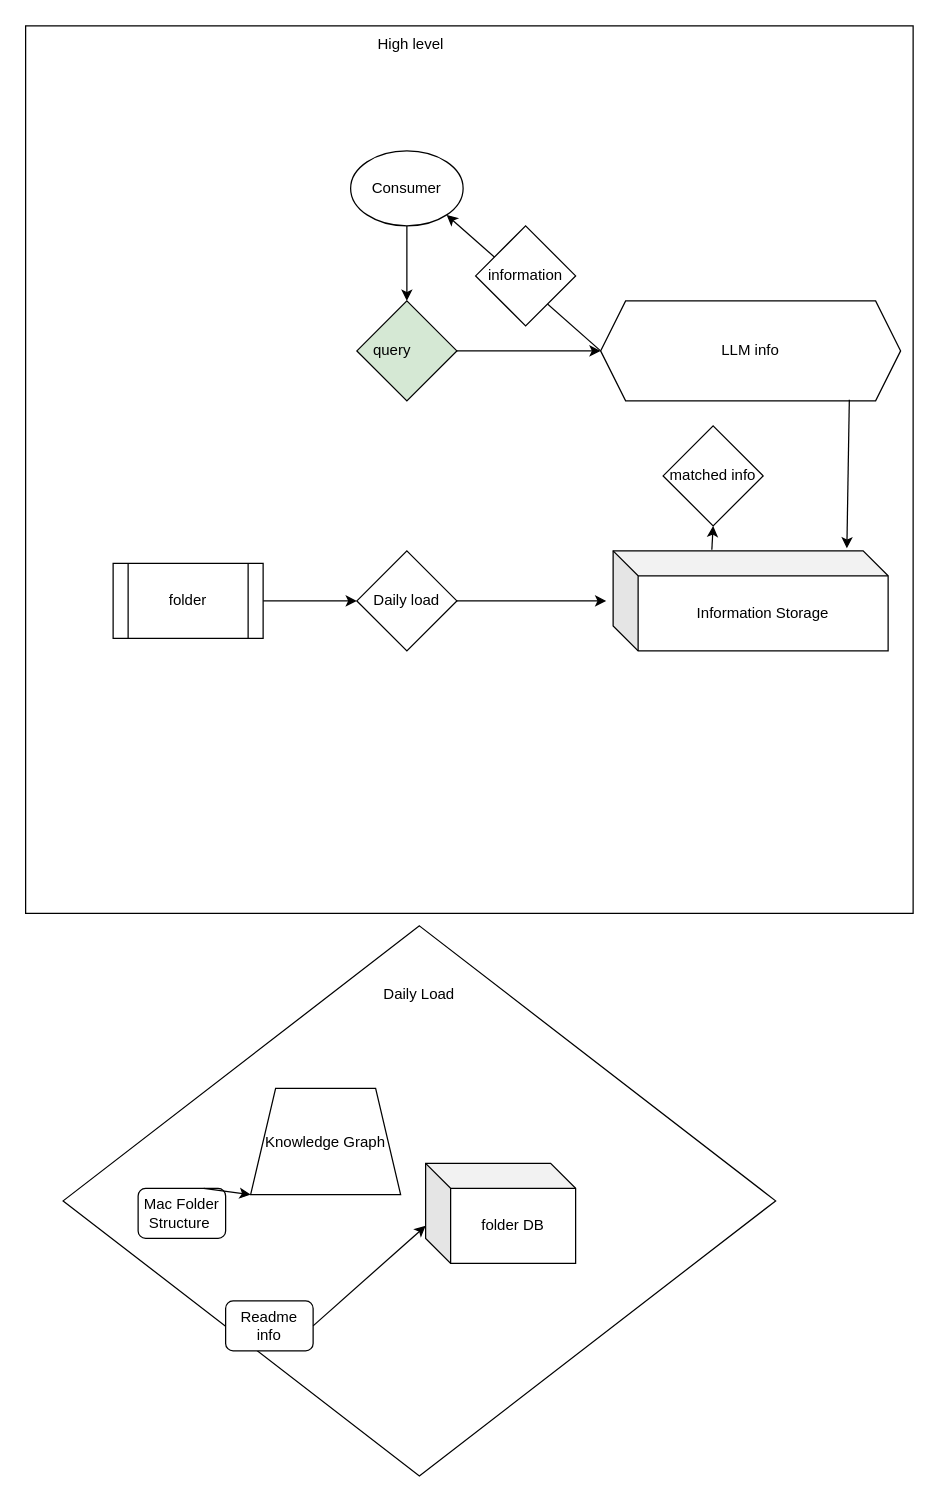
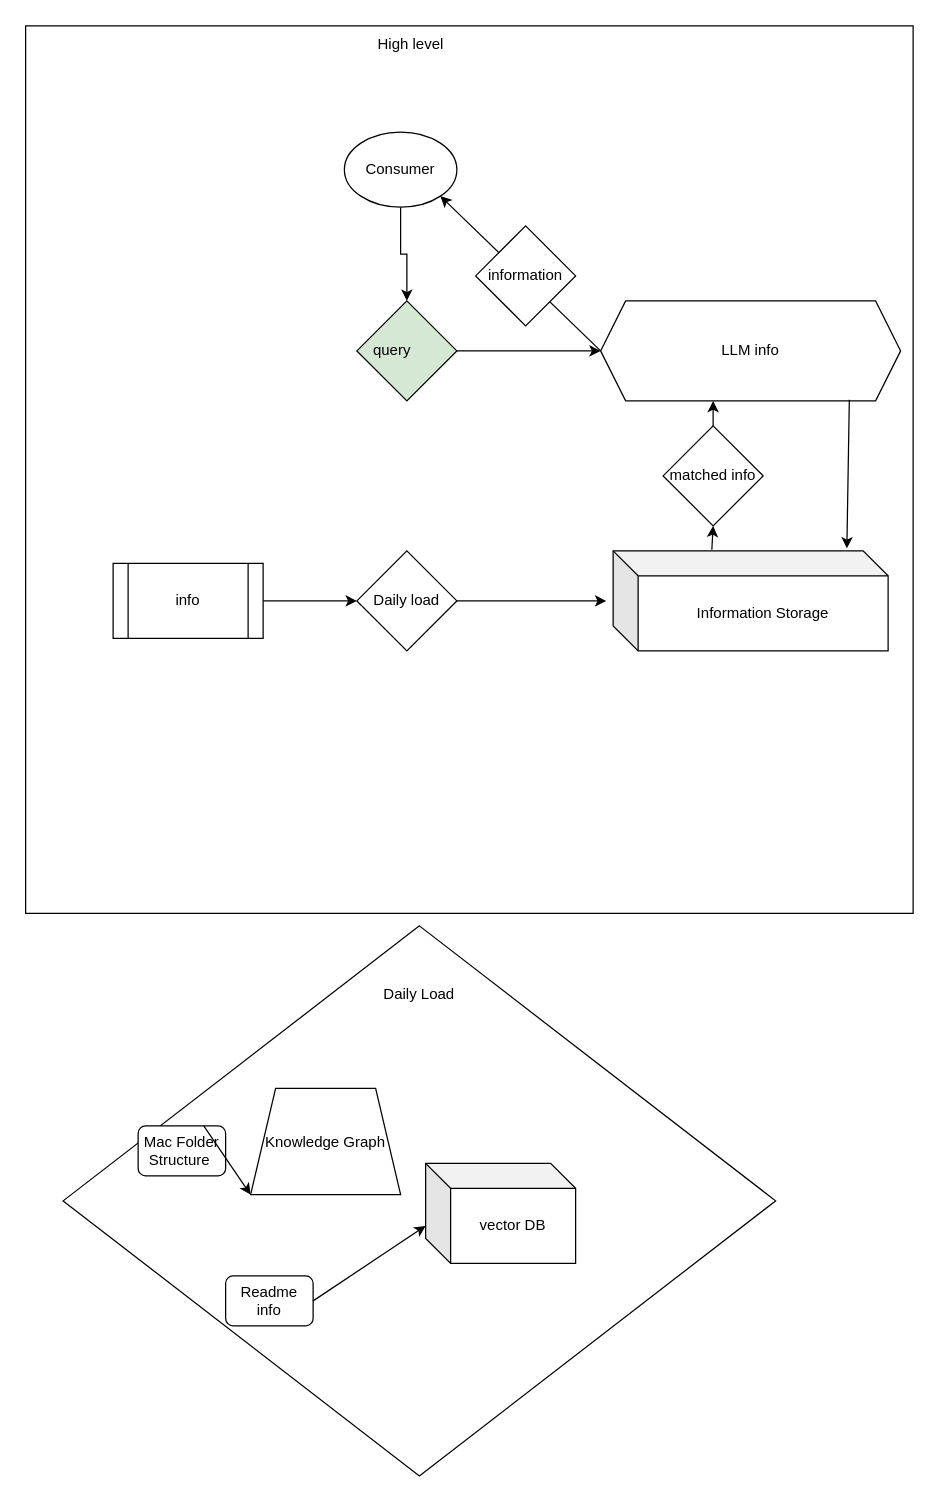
(407, 188) -> (401, 169)
none -> (713, 418)
(188, 601) -> (188, 601)
(182, 1213) -> (182, 1151)
(513, 1226) -> (513, 1226)
(269, 1326) -> (269, 1301)
